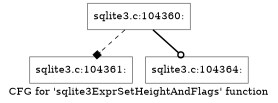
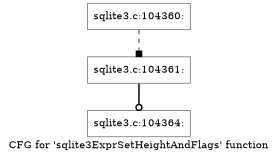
(166, 41) -> (139, 94)
